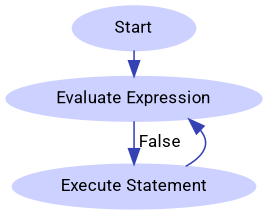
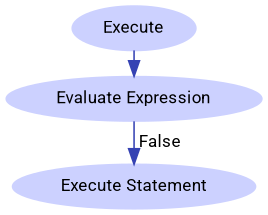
(134, 28) -> (134, 28)
(203, 152) -> none
